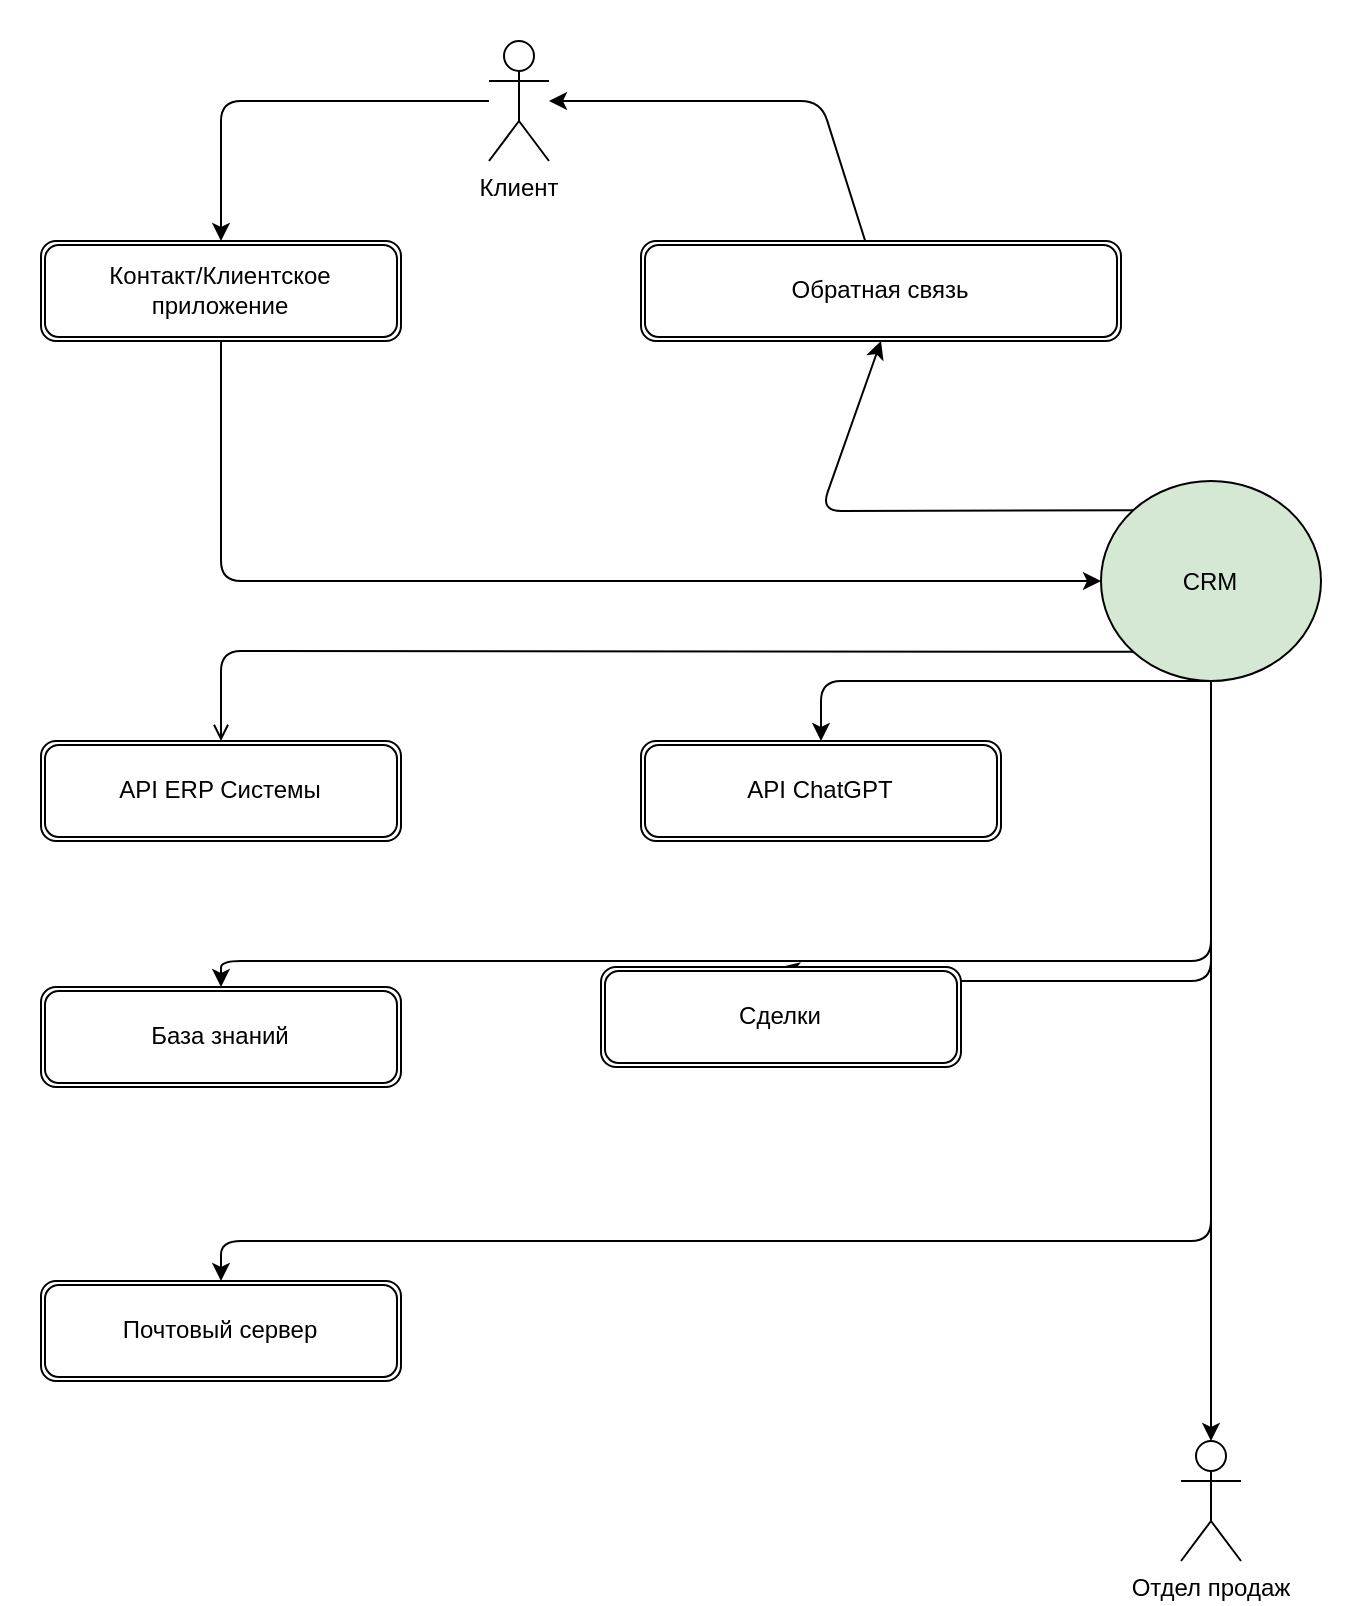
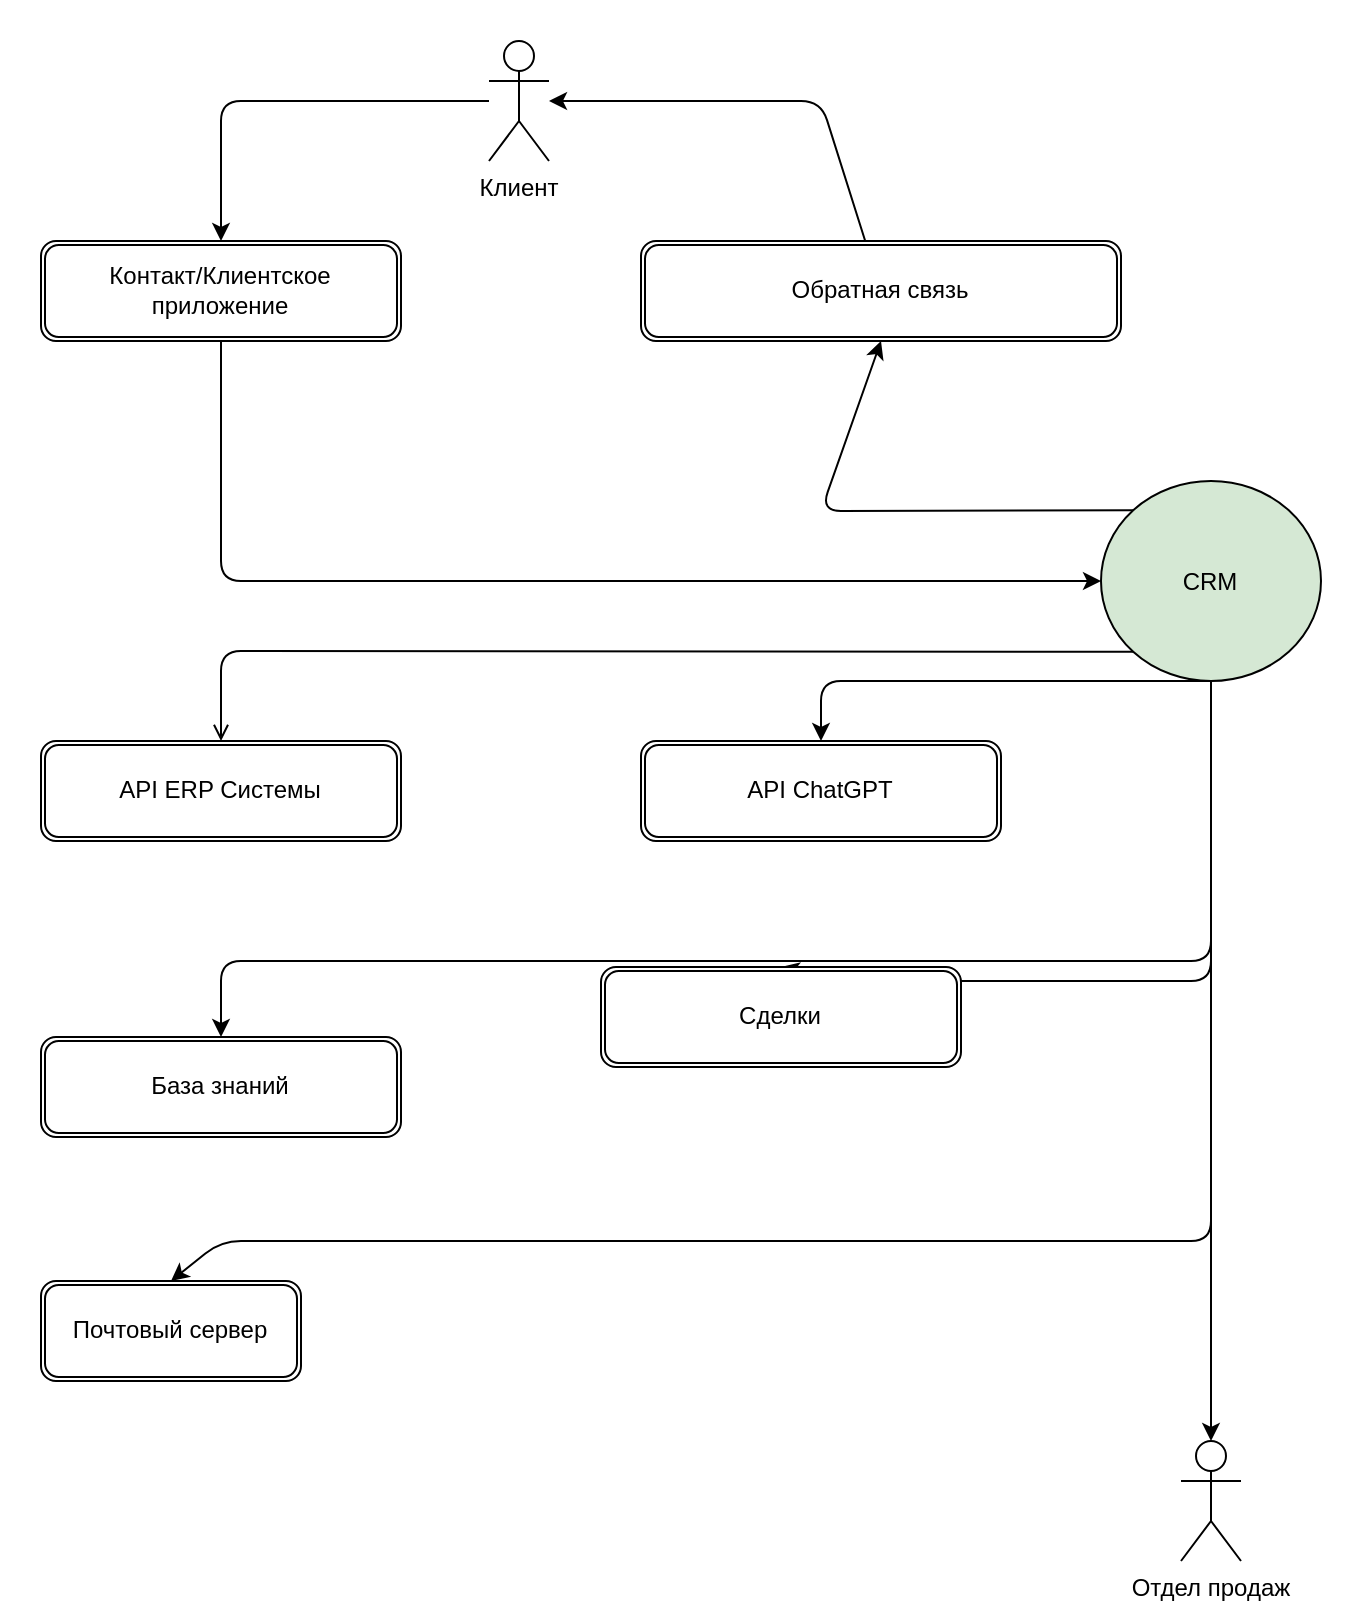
(221, 1037) -> (221, 1087)
(221, 1331) -> (171, 1331)
